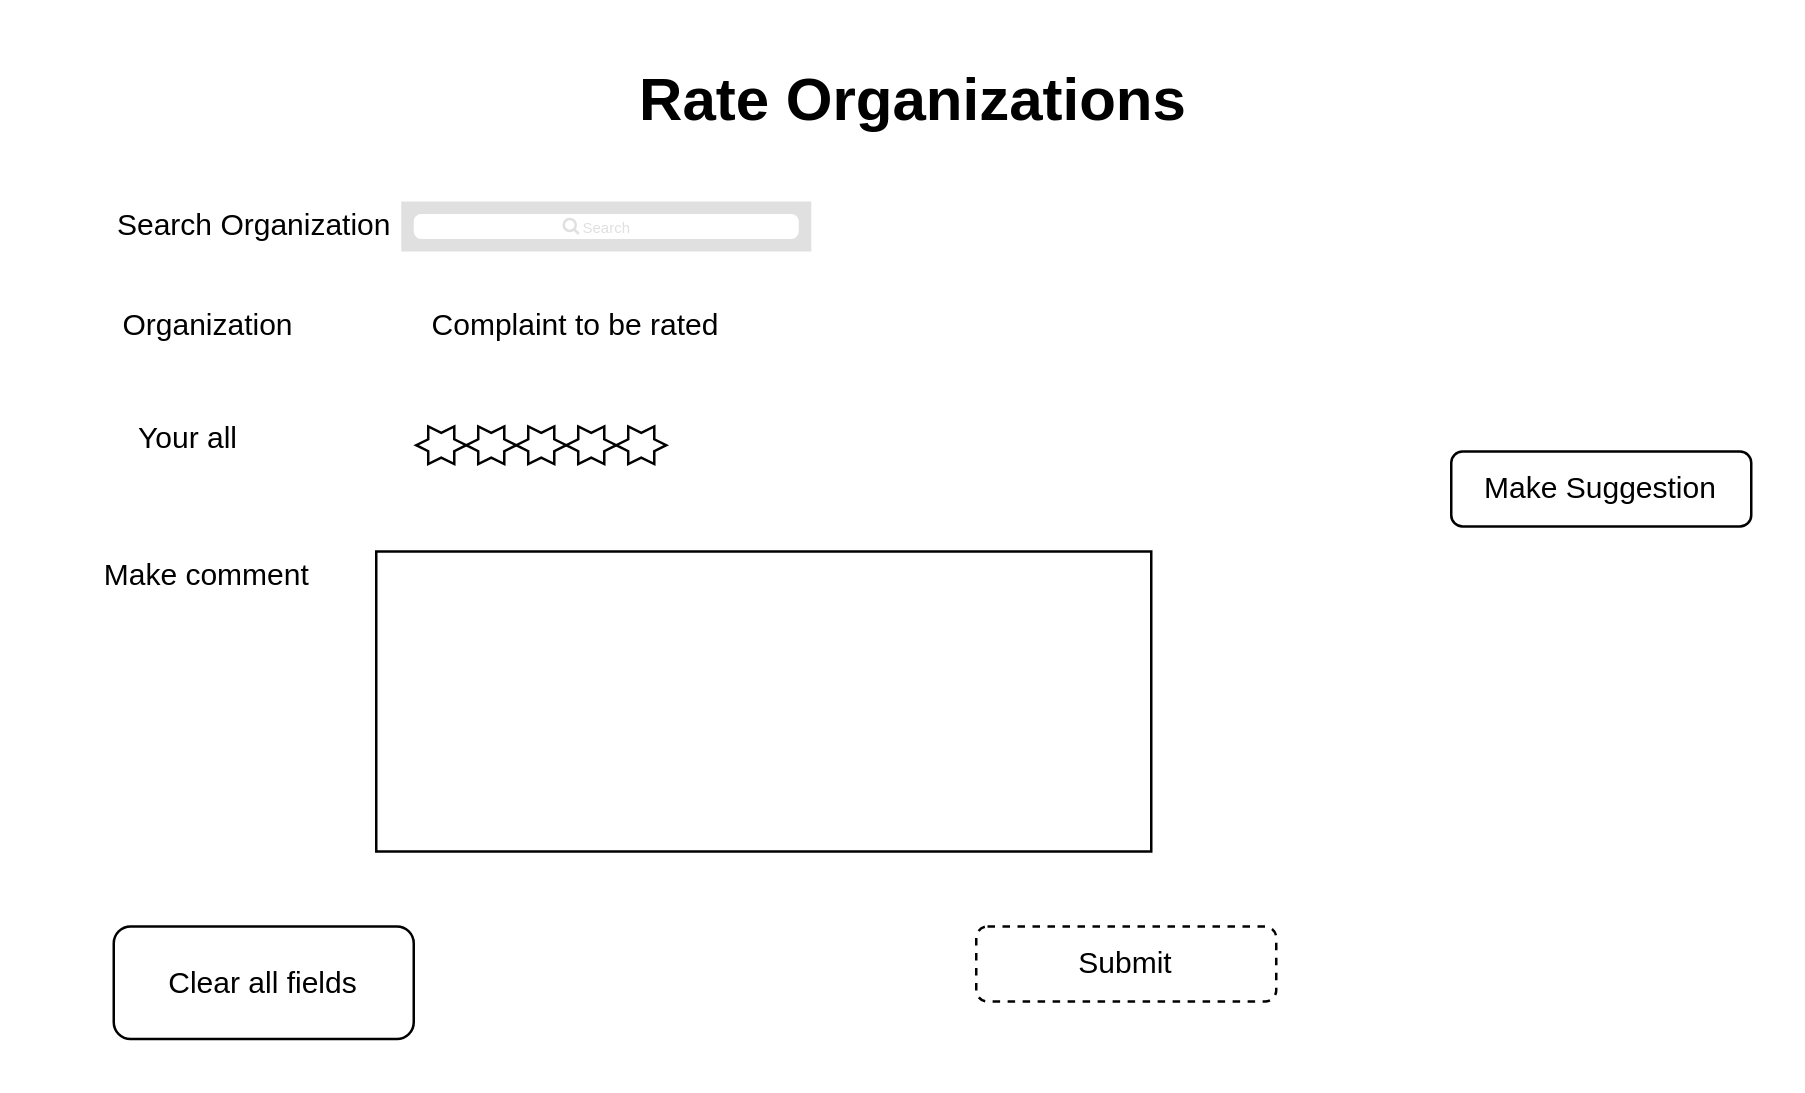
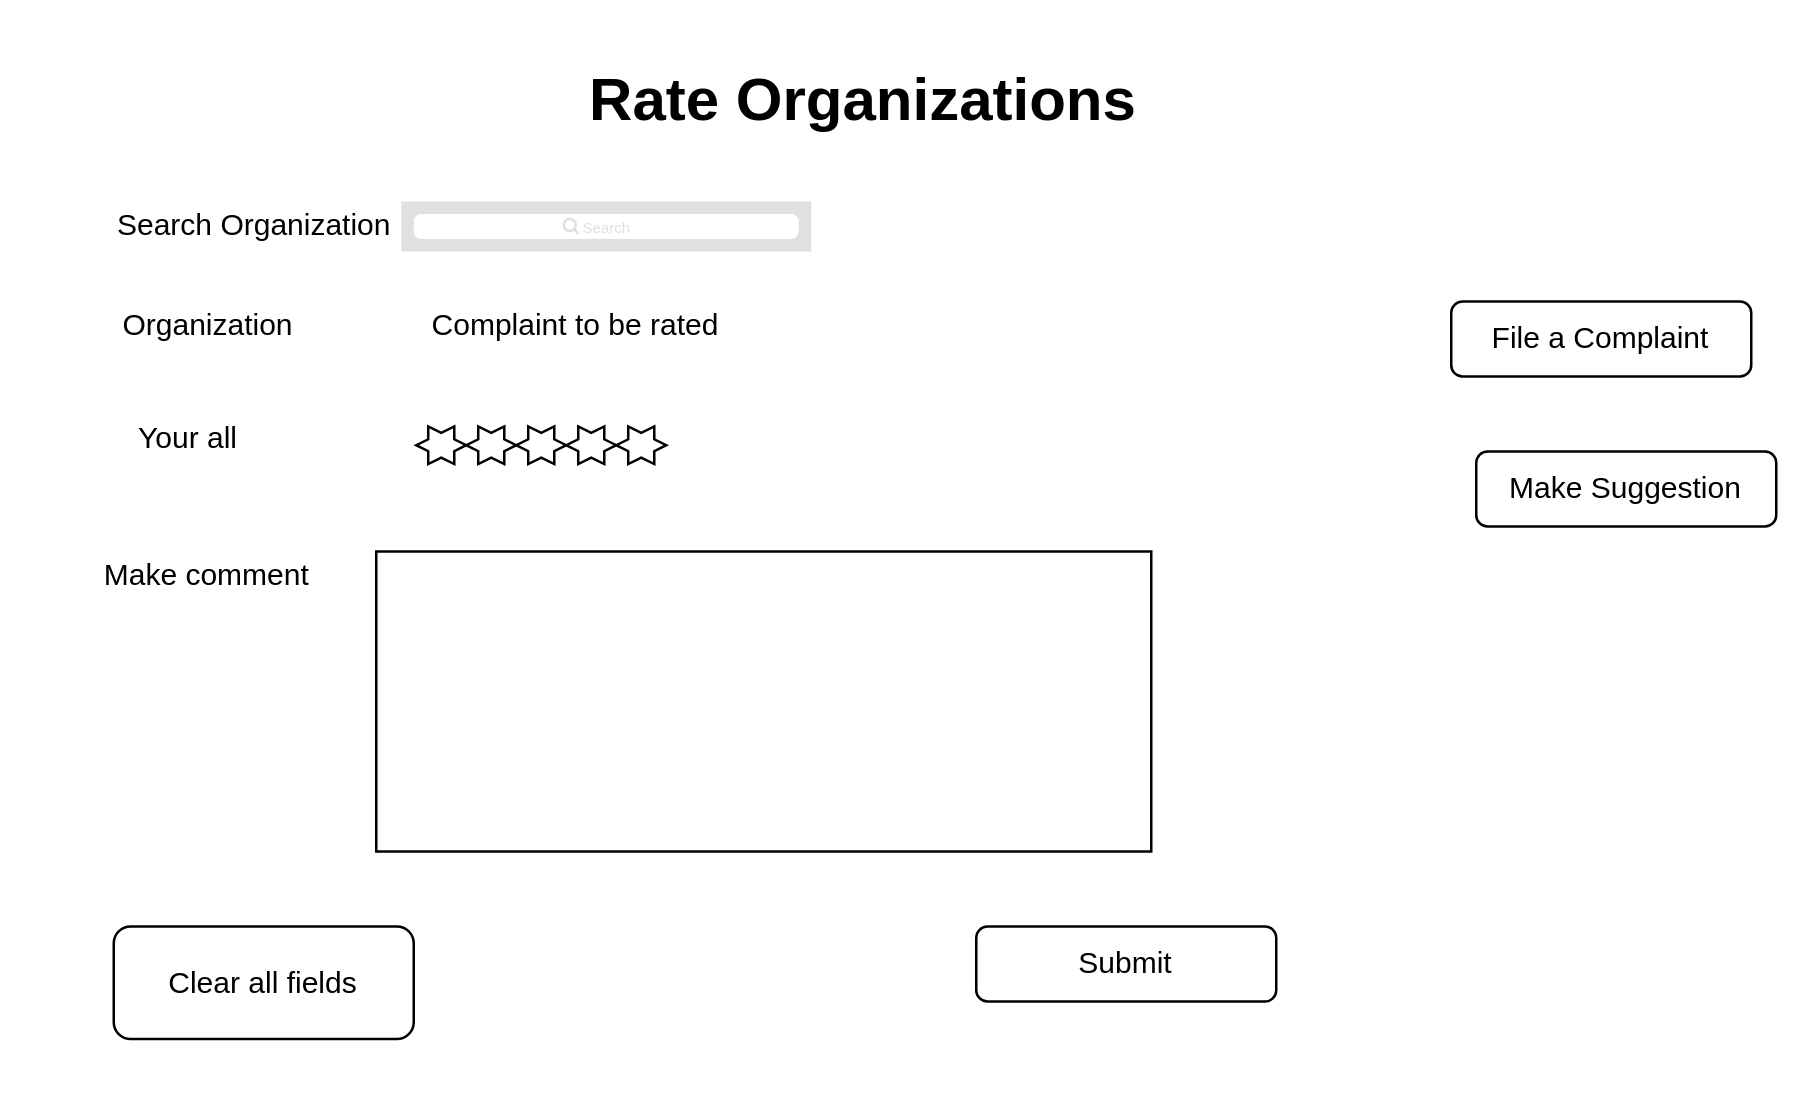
(914, 114) -> (864, 114)
none -> (1601, 339)
(1601, 489) -> (1626, 489)
(1126, 964) -> (1126, 964)
